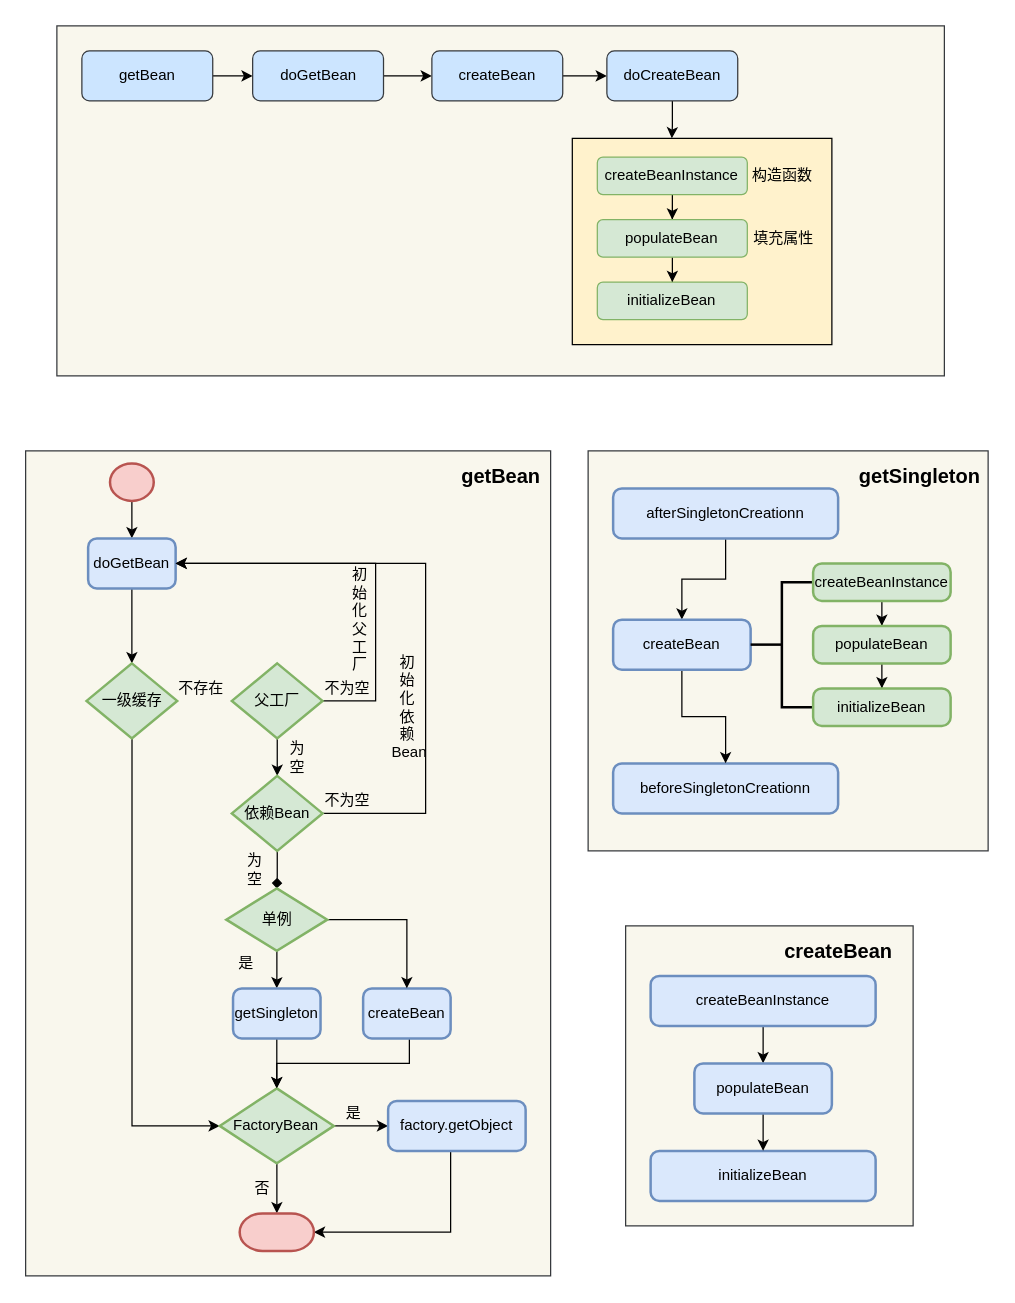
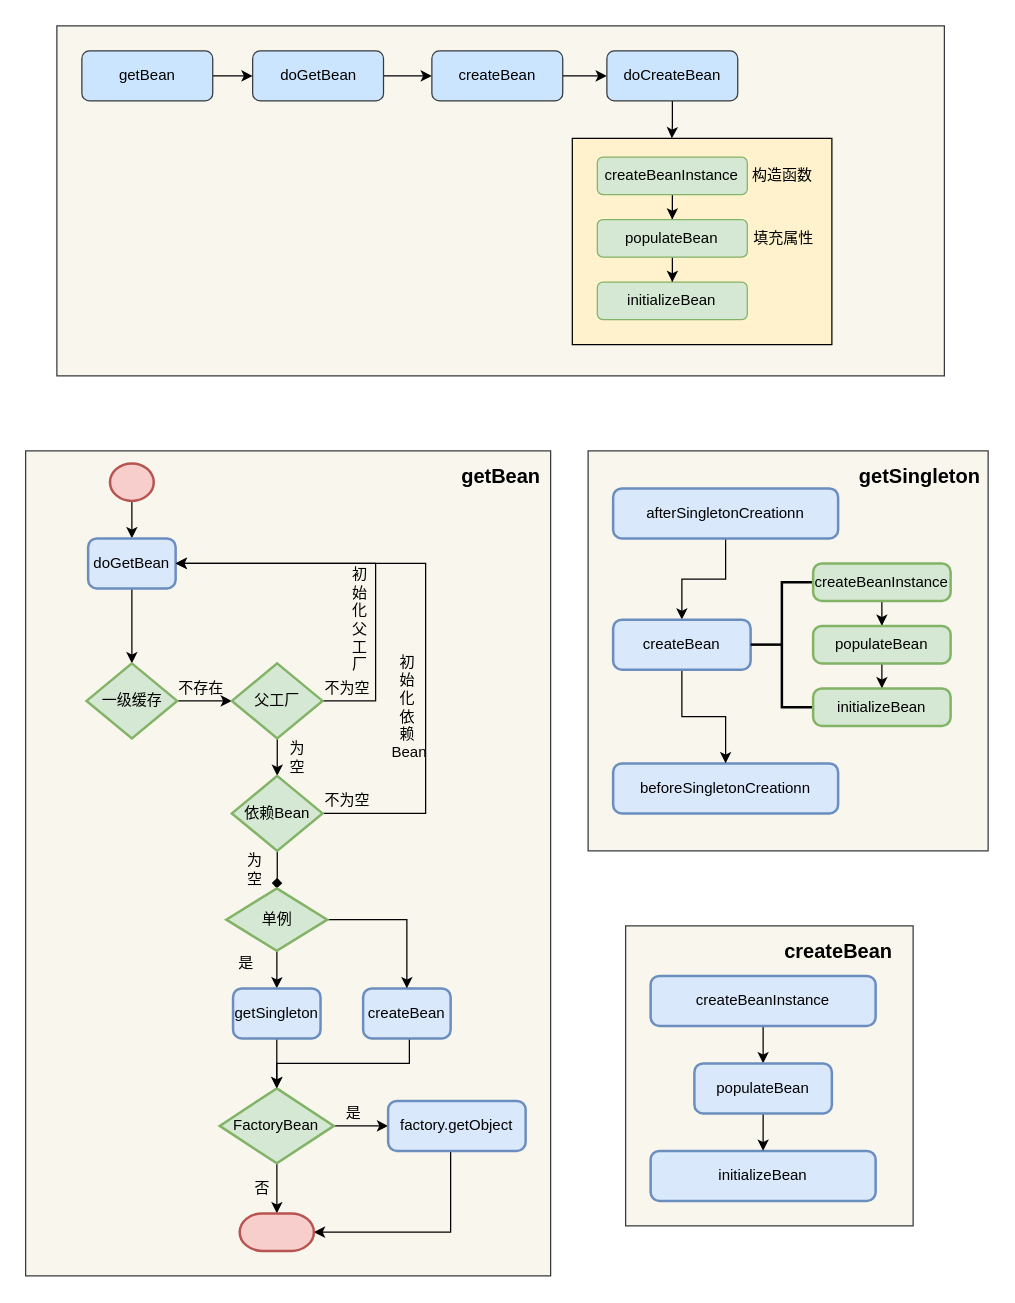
none -> (201, 701)
(132, 971) -> none
